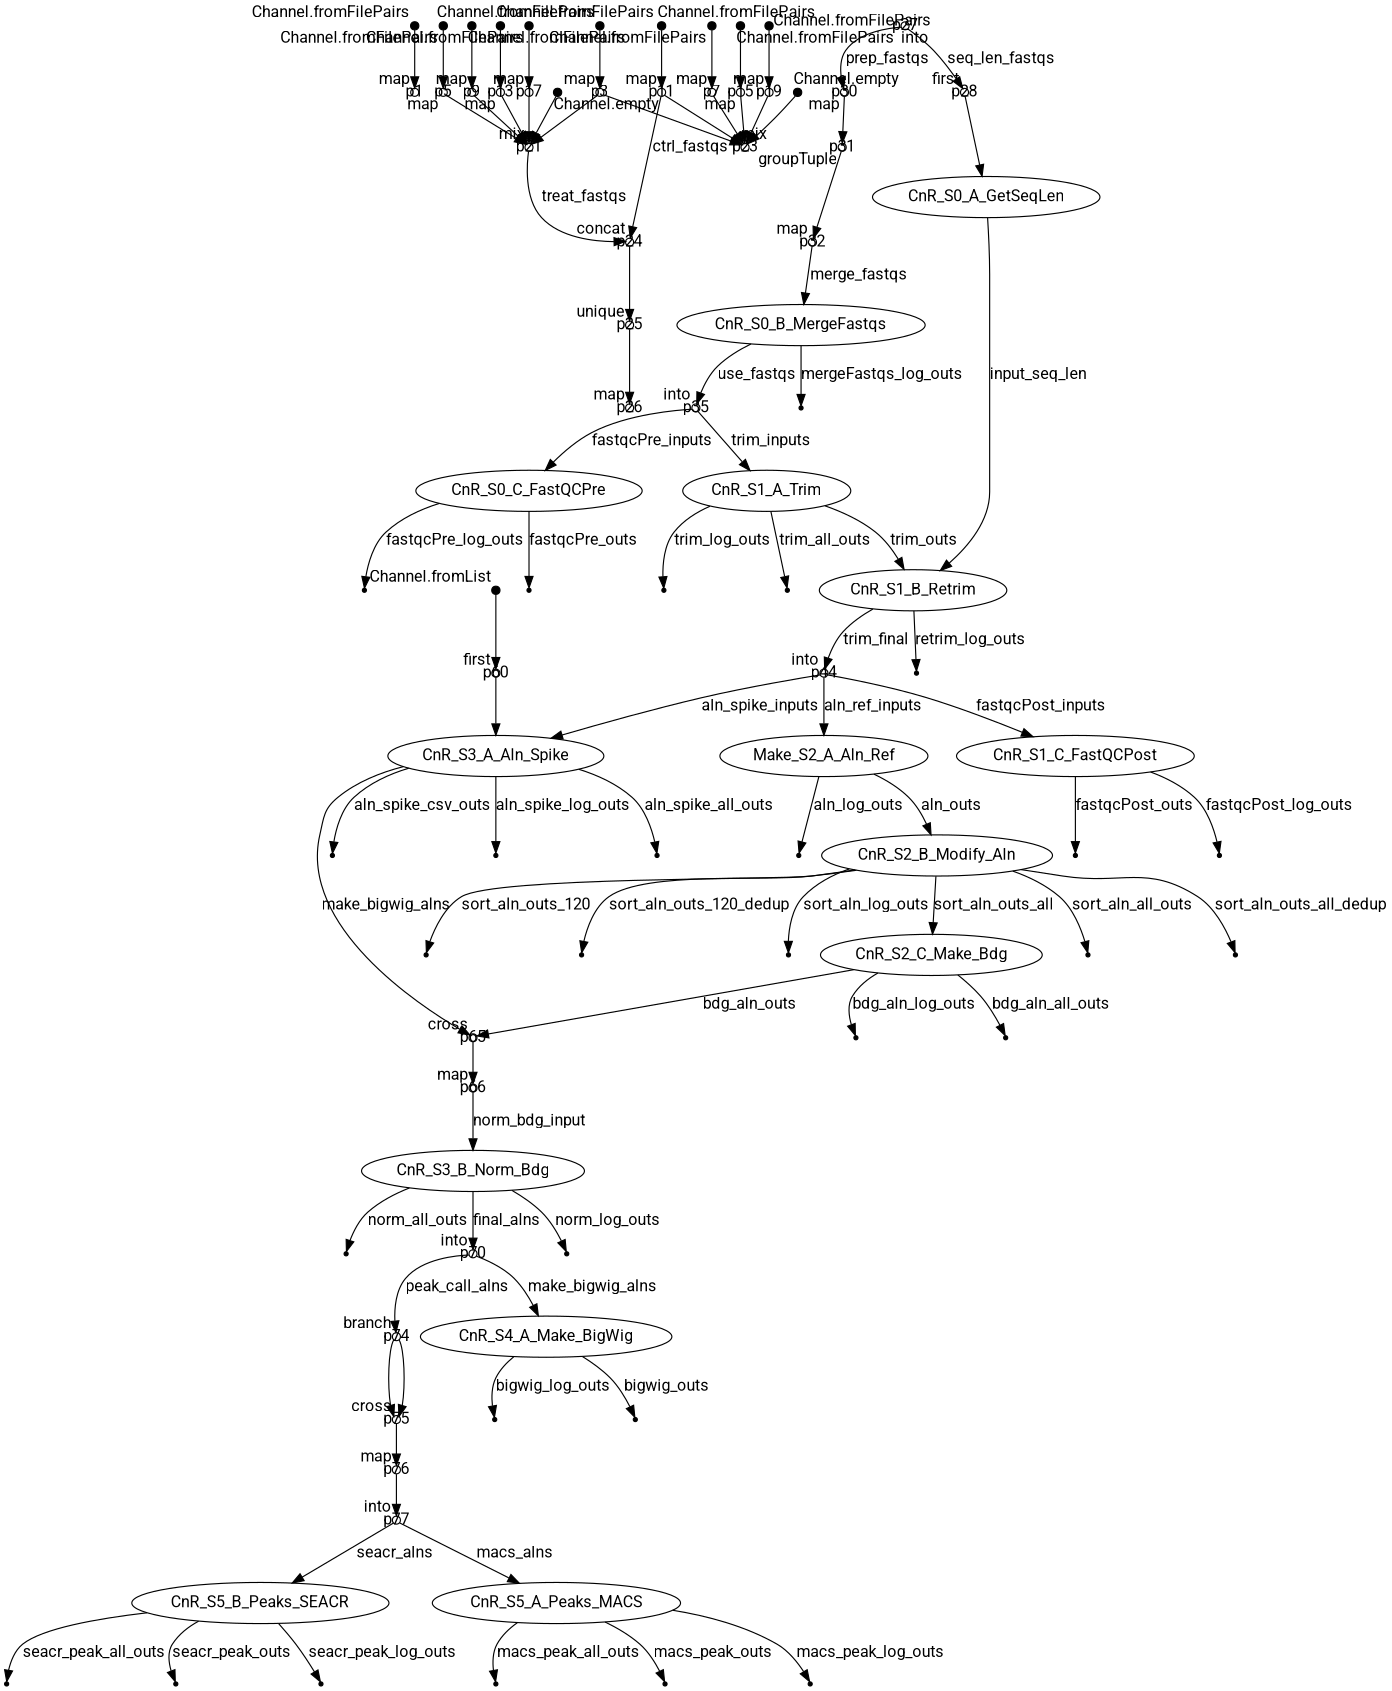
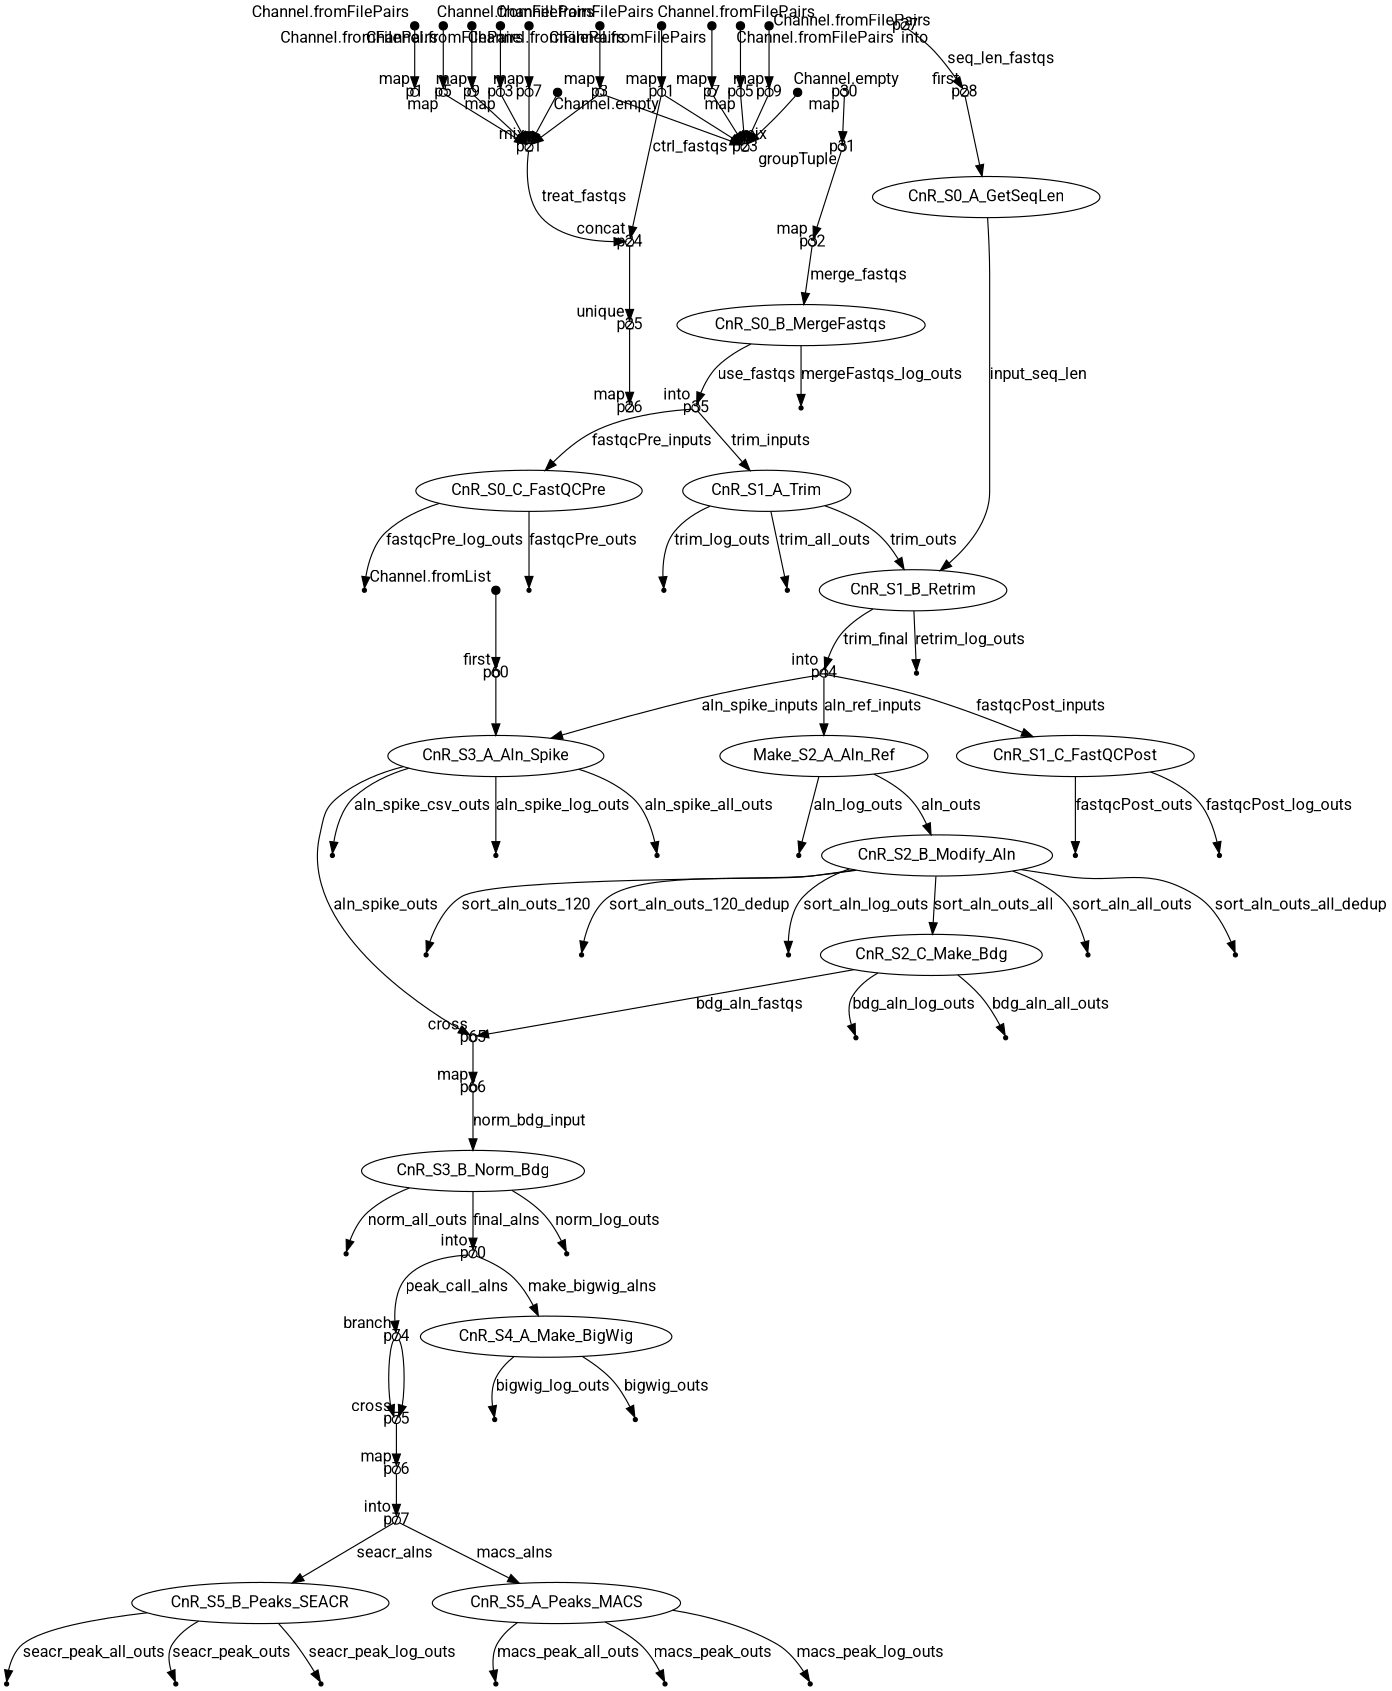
(858, 39) -> none
(386, 905) -> (386, 905)
(750, 1005) -> (750, 1005)
